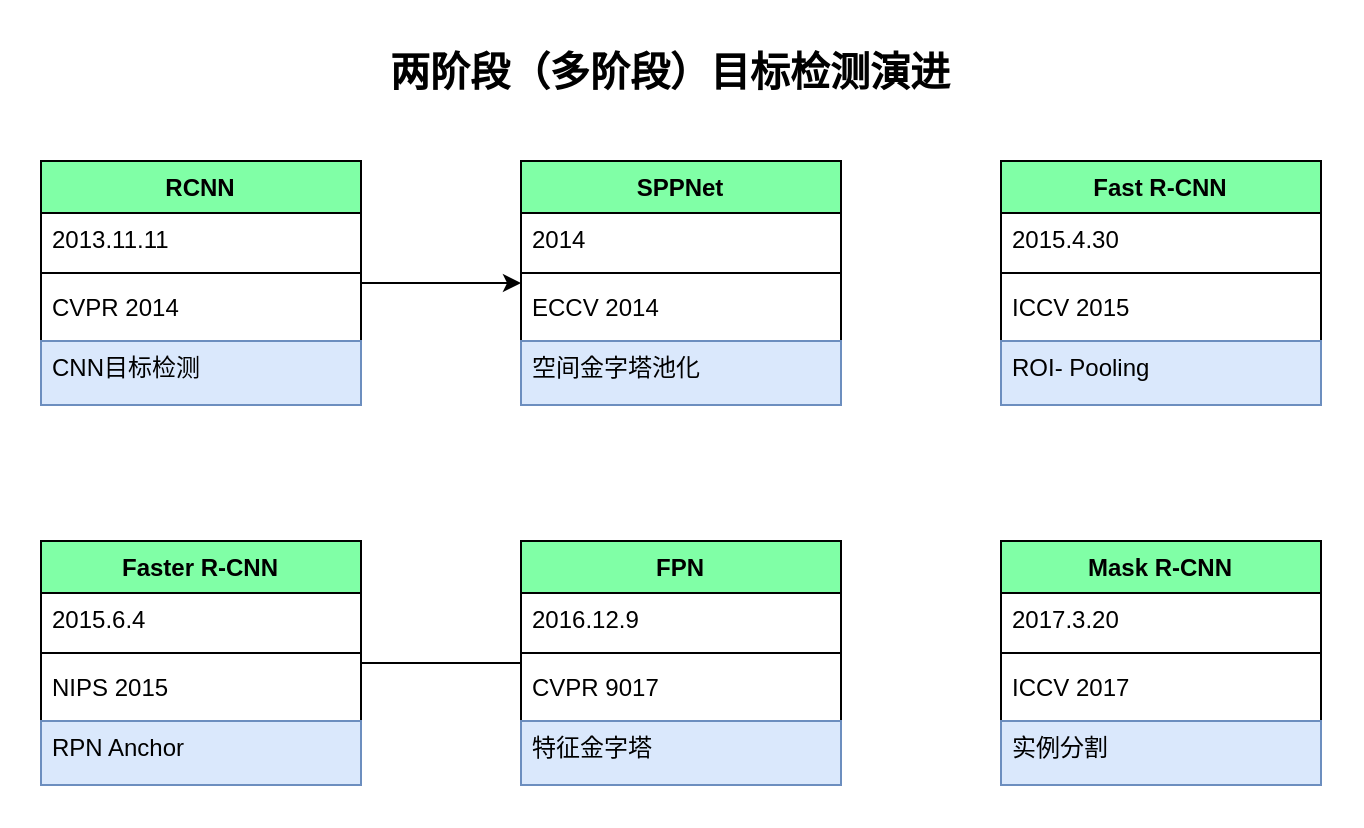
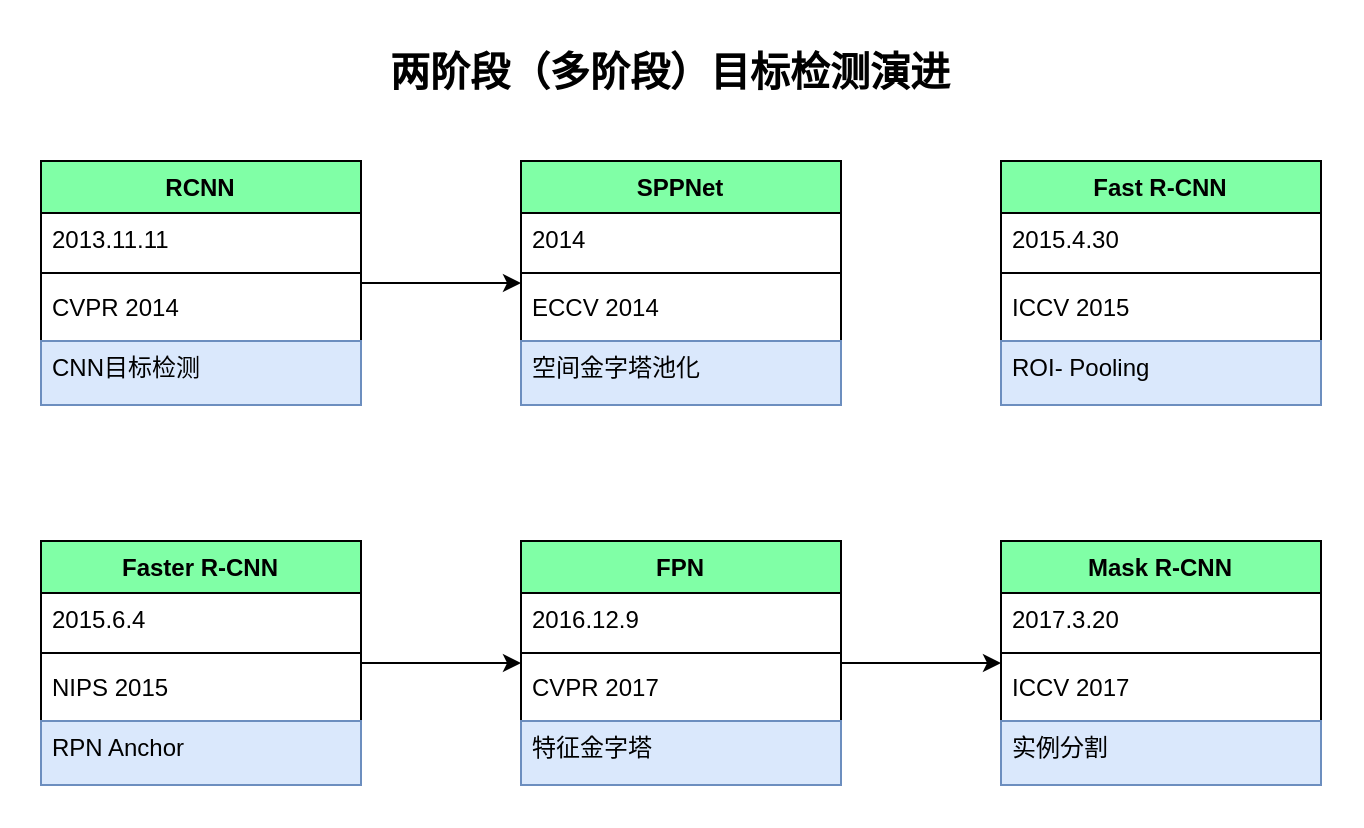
(511, 663) -> (506, 663)
none -> (916, 663)
(589, 688) -> (589, 688)
